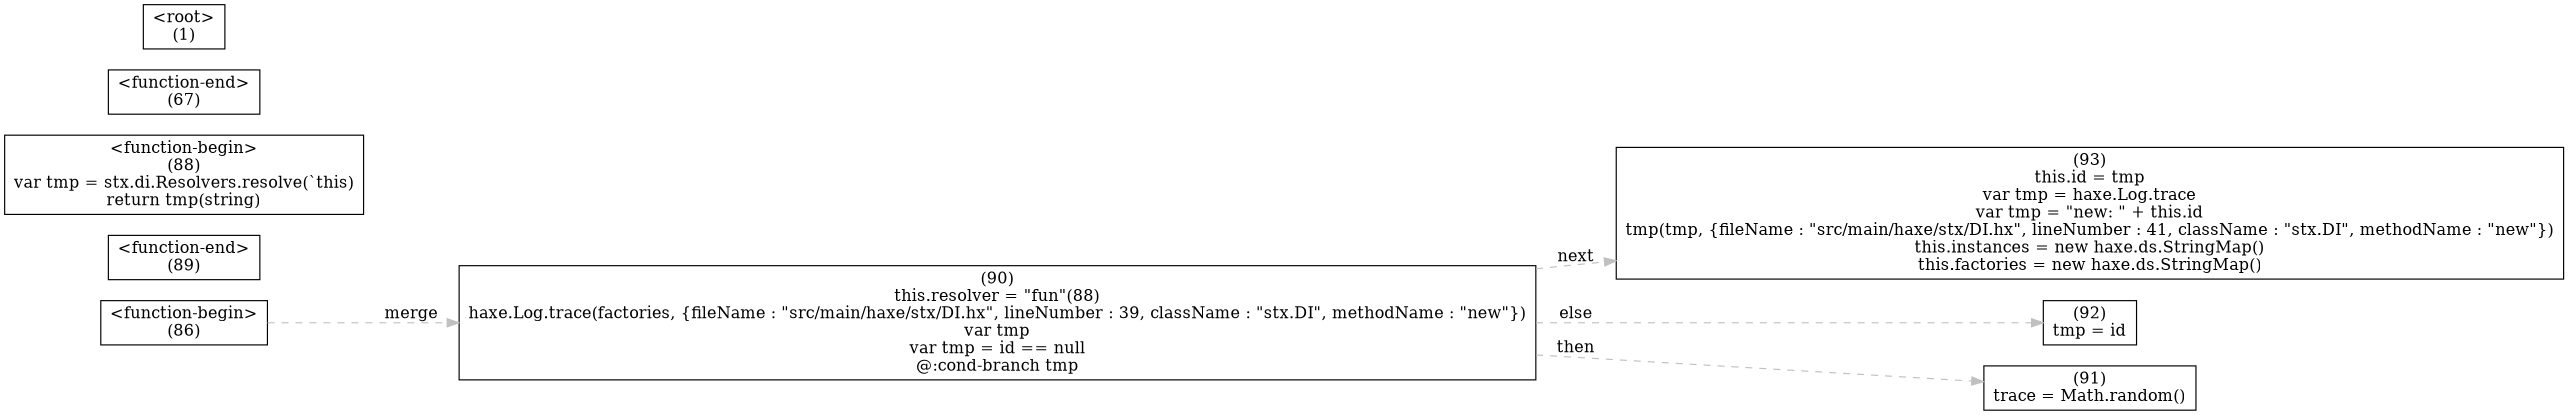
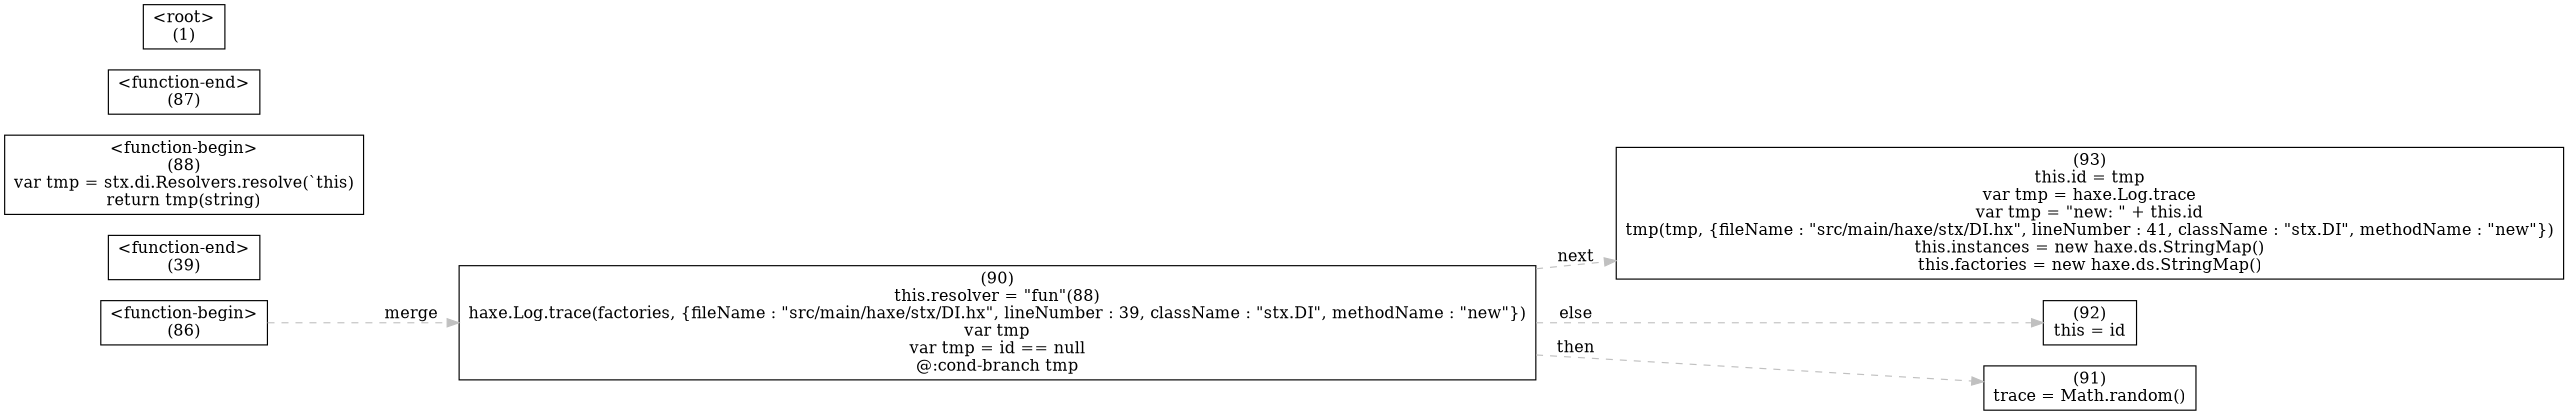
(184, 92) -> (184, 92)
(184, 258) -> (184, 258)
(2090, 323) -> (2090, 323)
